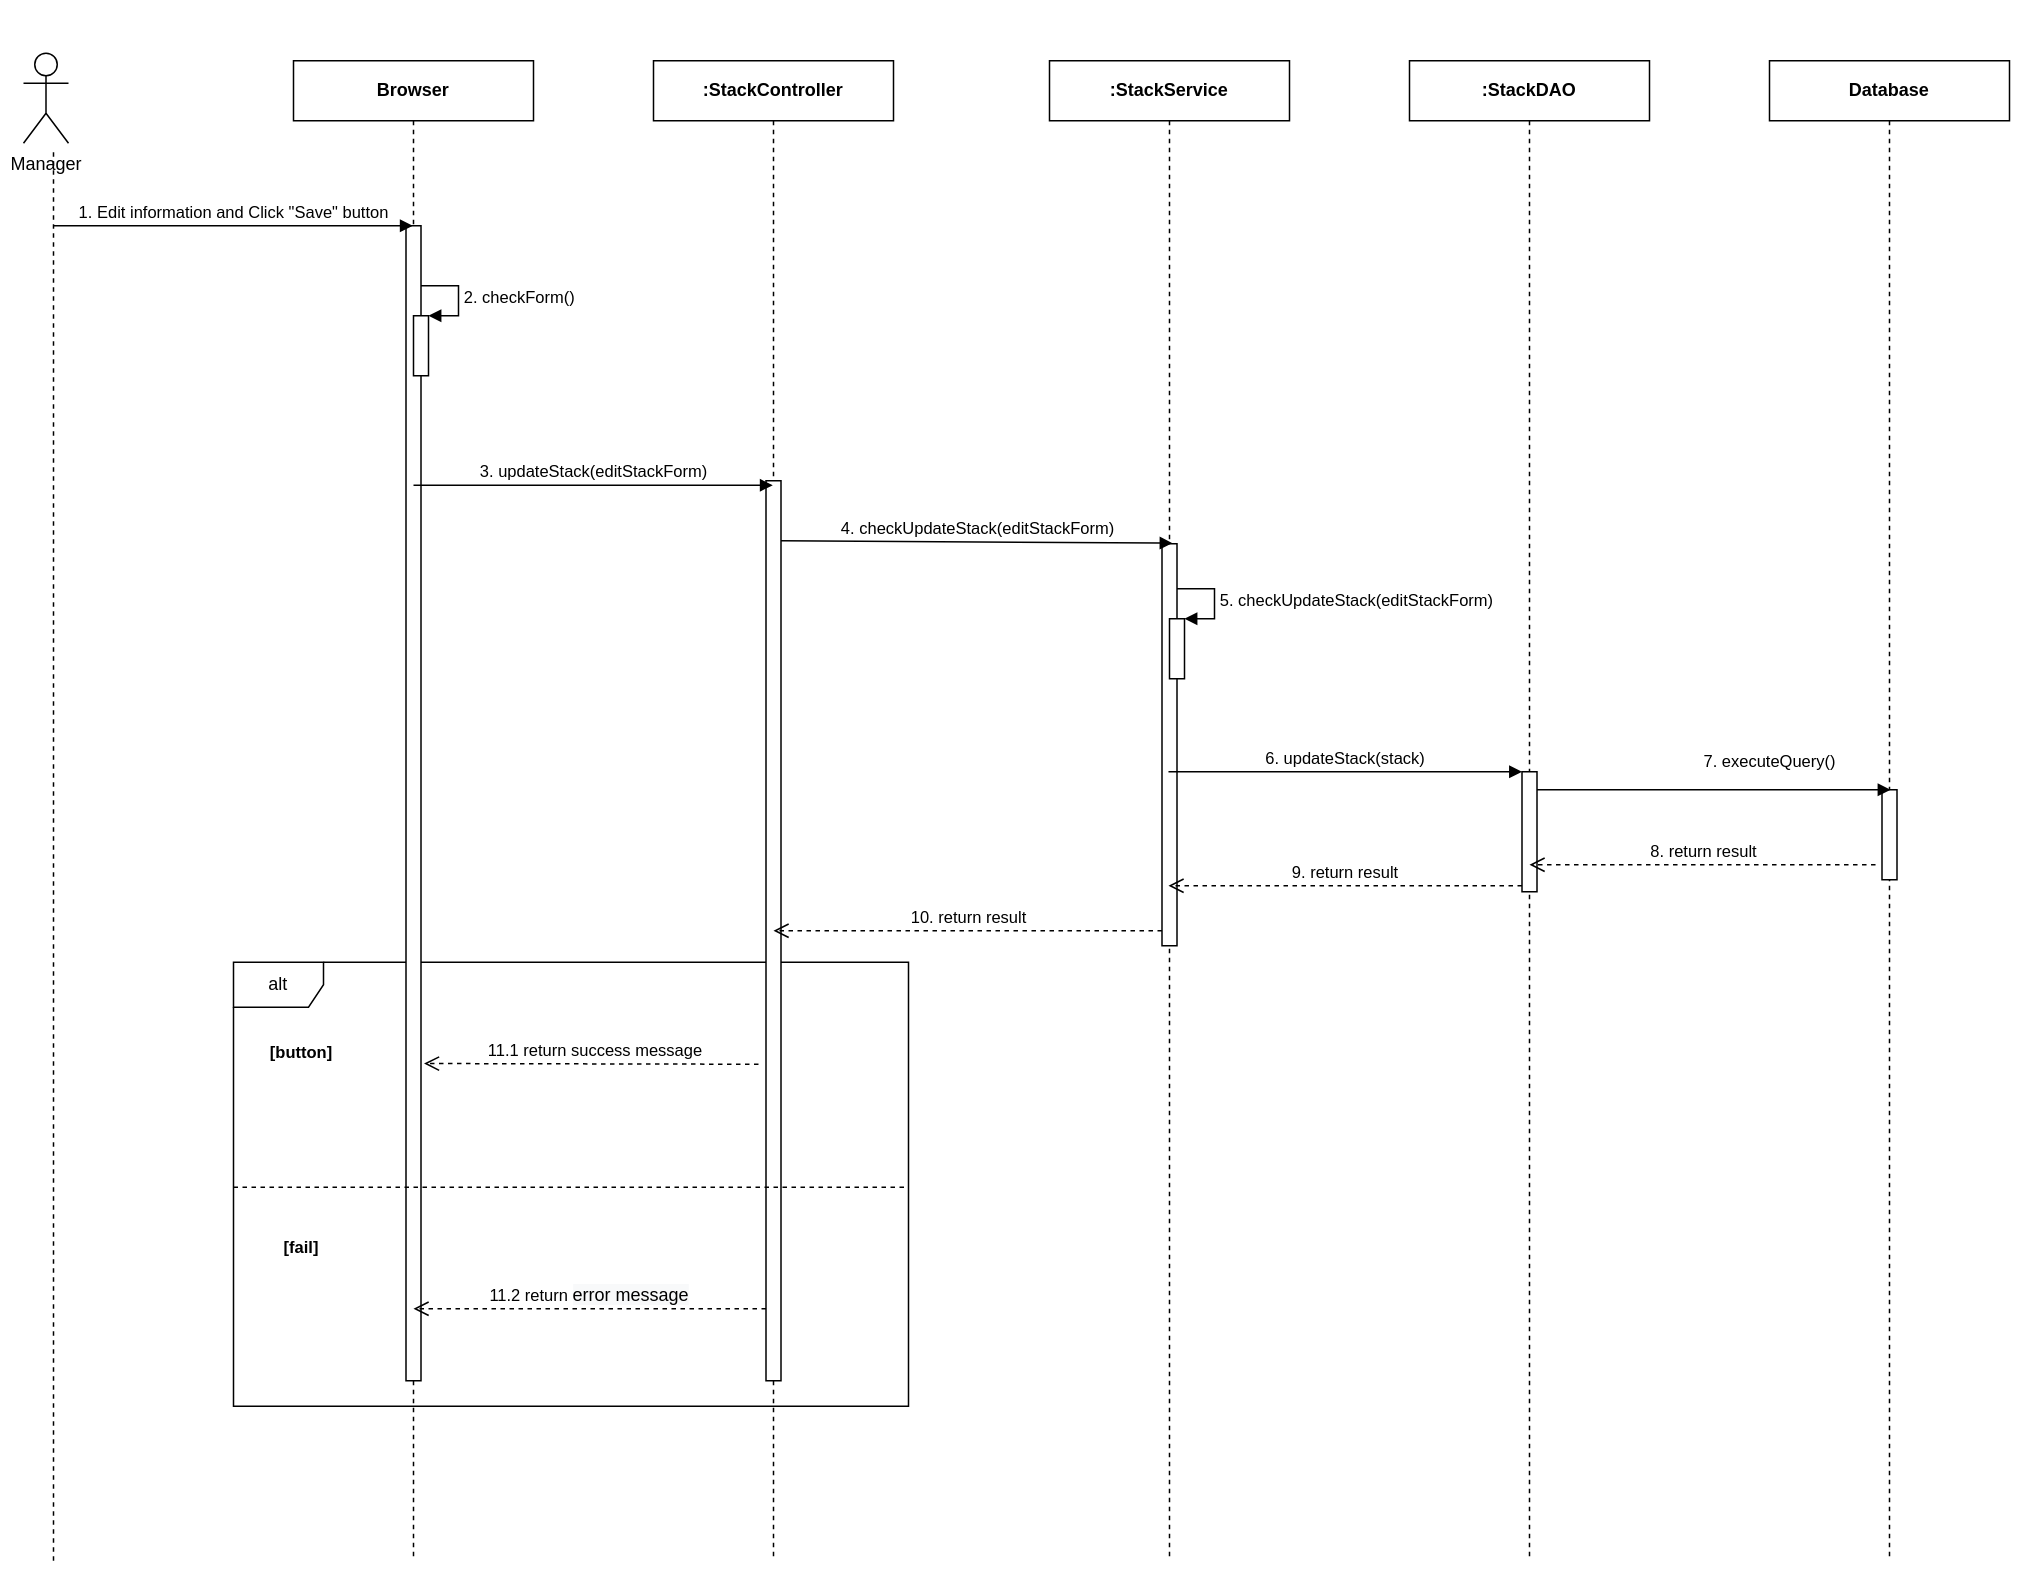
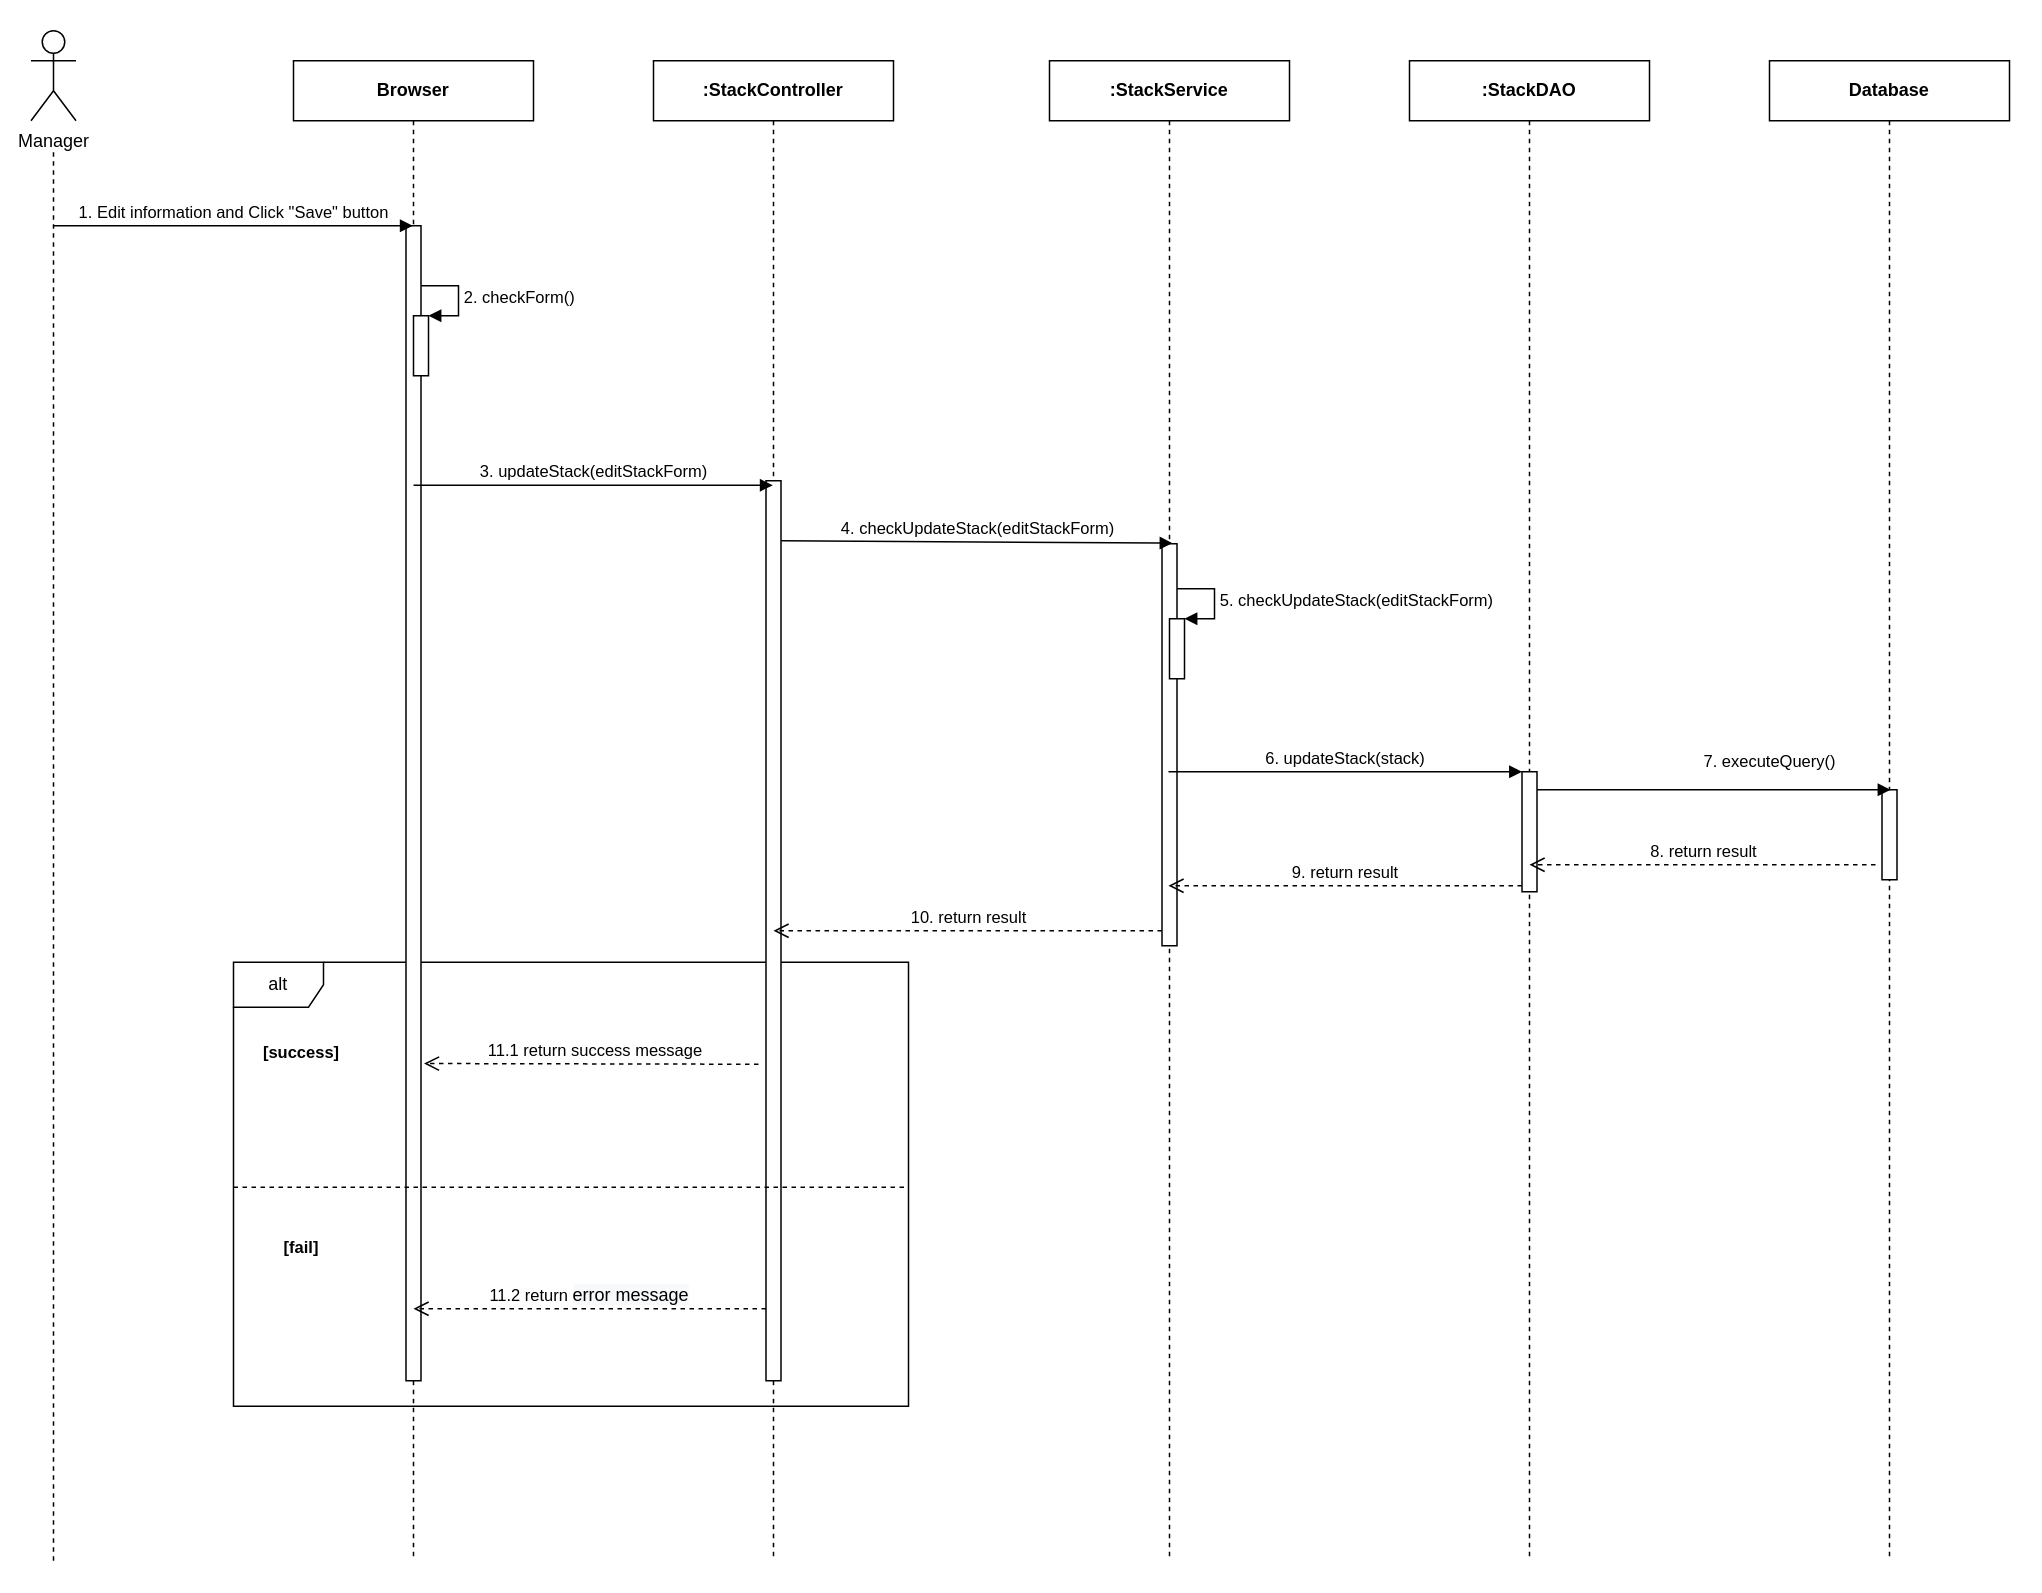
(46, 98) -> (53, 76)
(302, 1052) -> (302, 1052)
